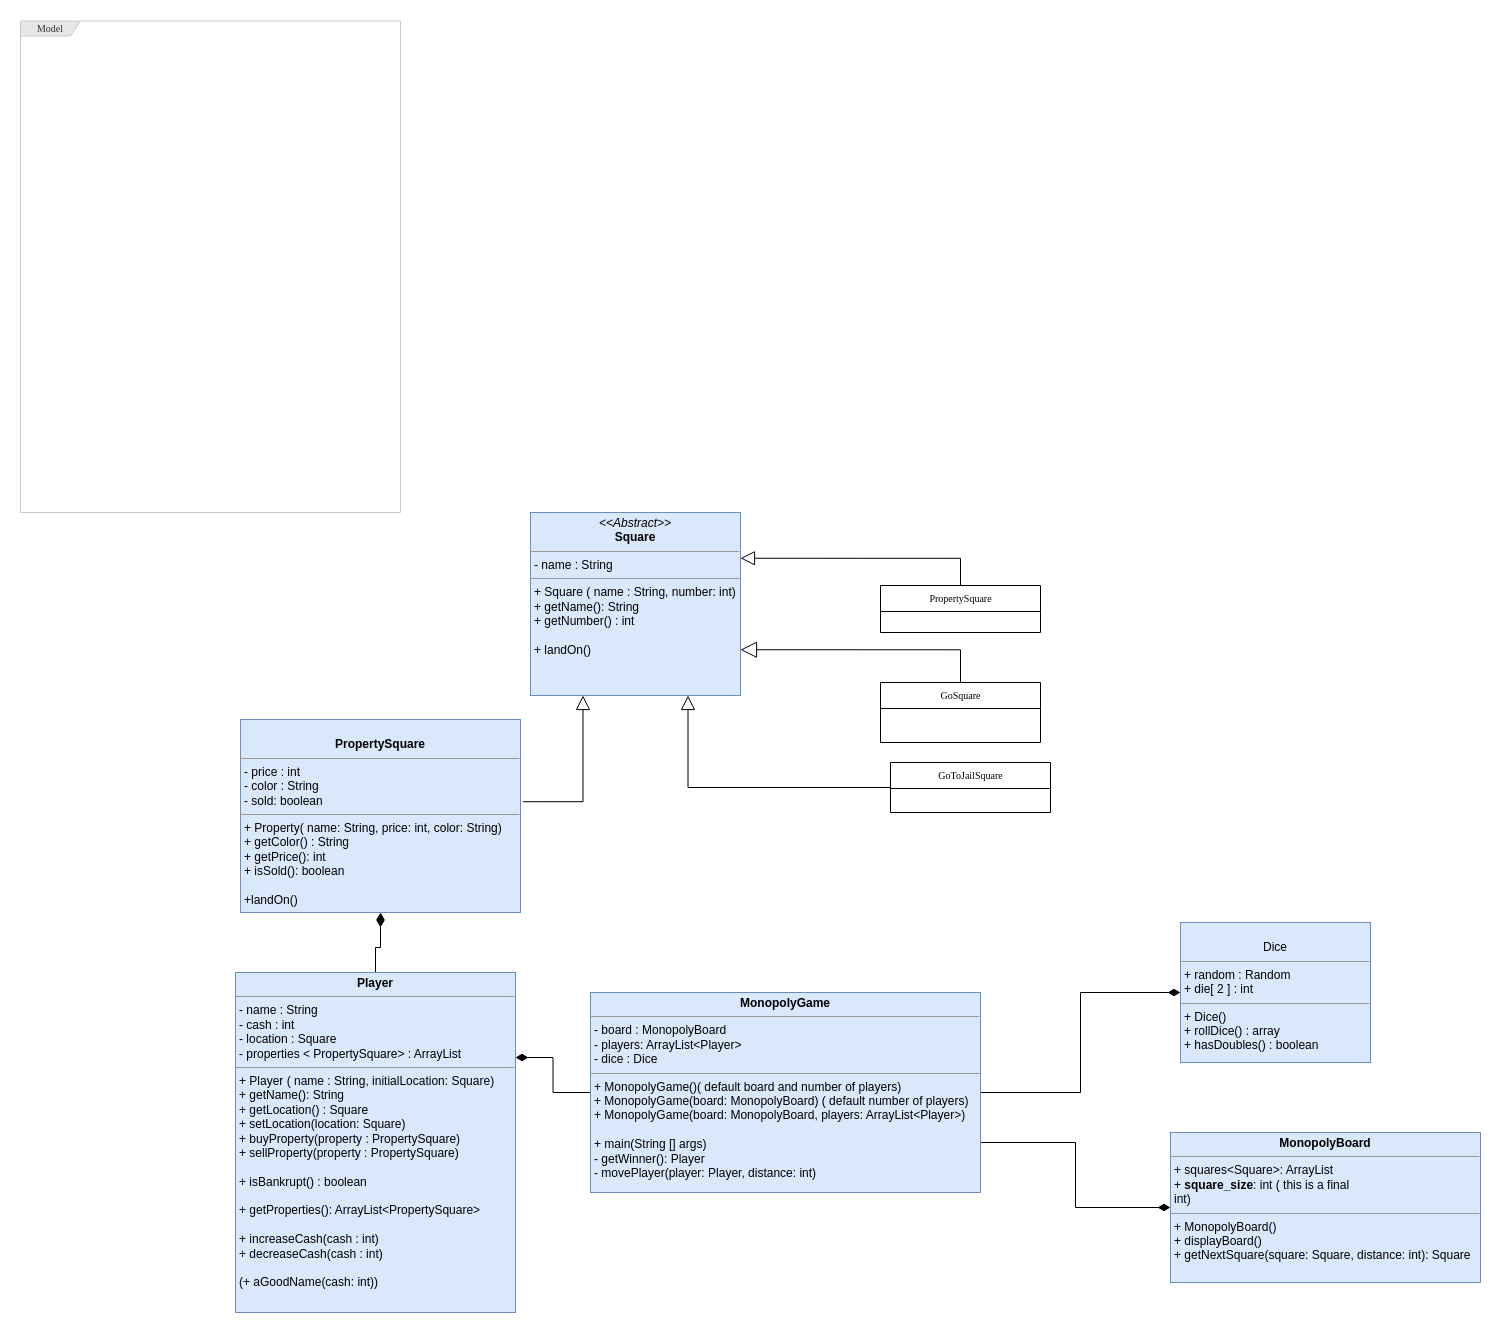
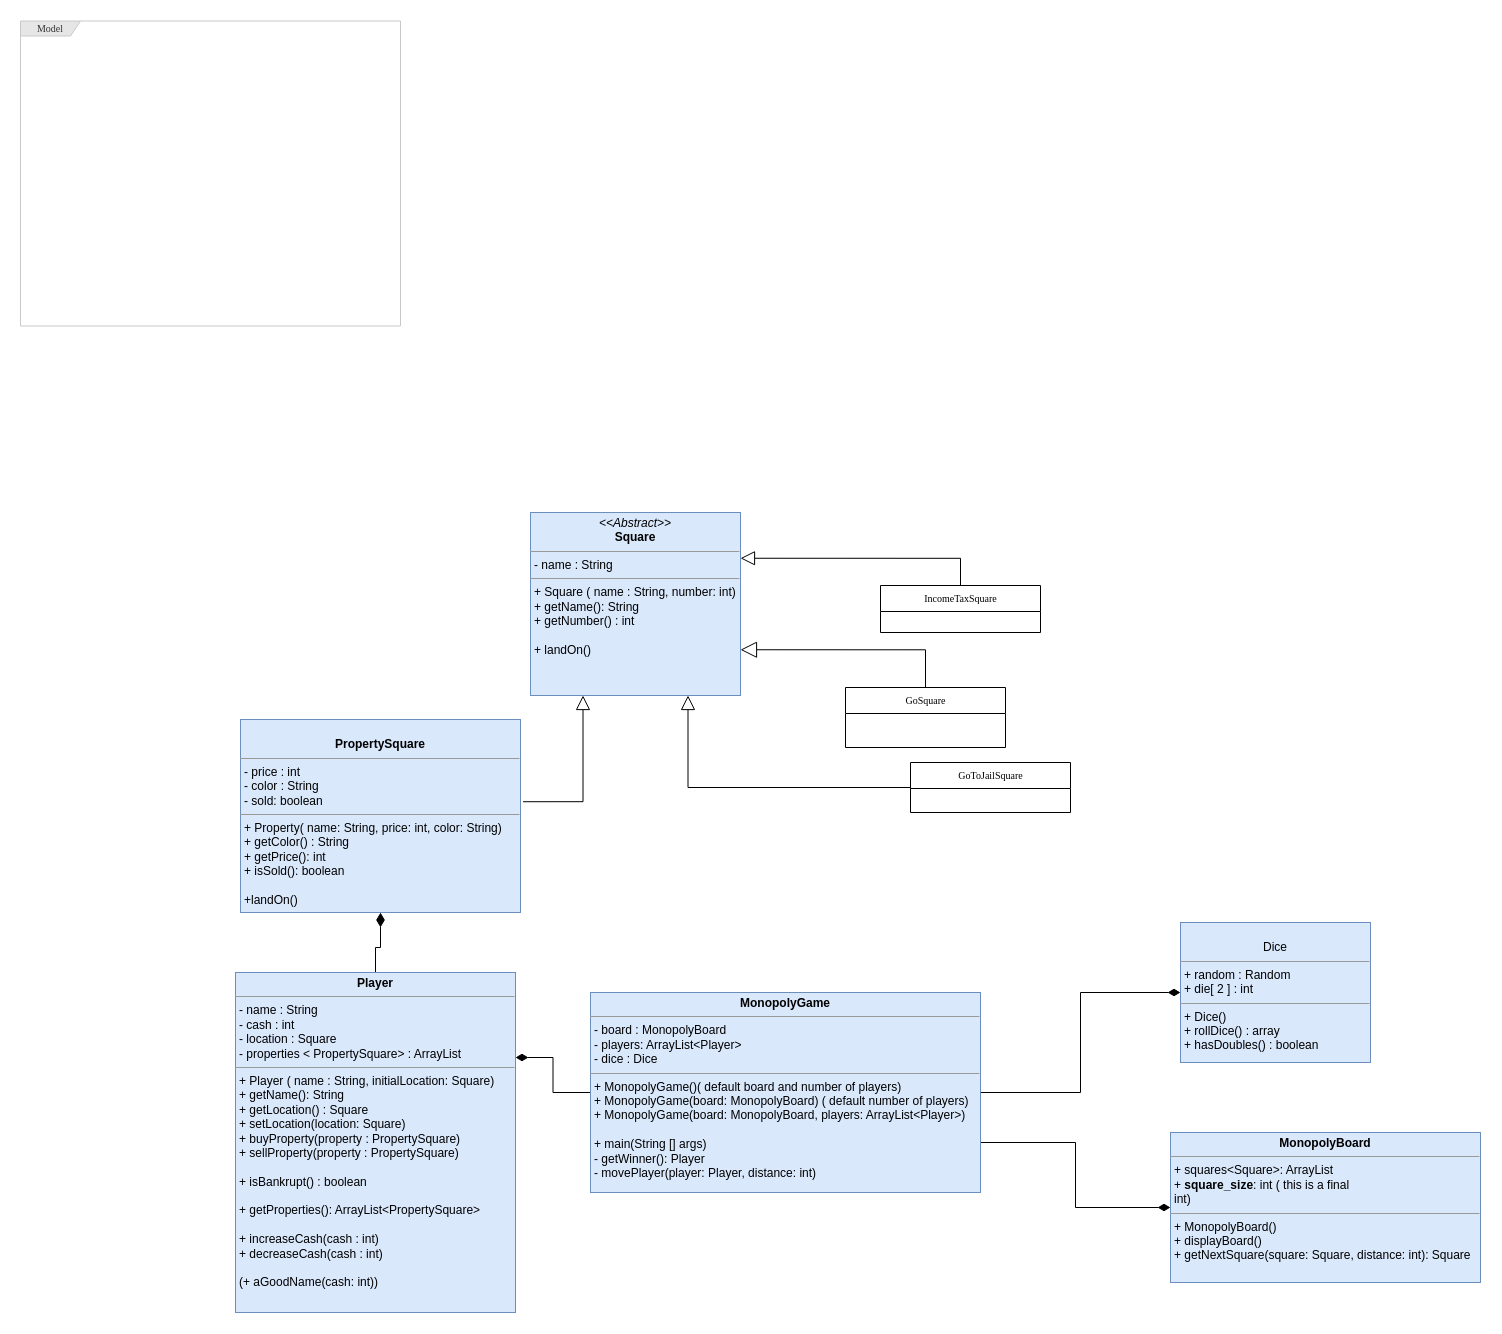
(211, 267) -> (211, 174)
(961, 599) -> (961, 599)
(961, 713) -> (926, 718)
(971, 788) -> (991, 788)
